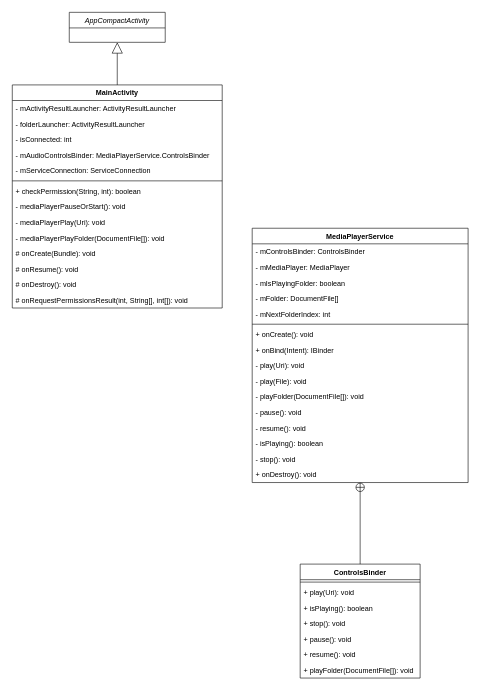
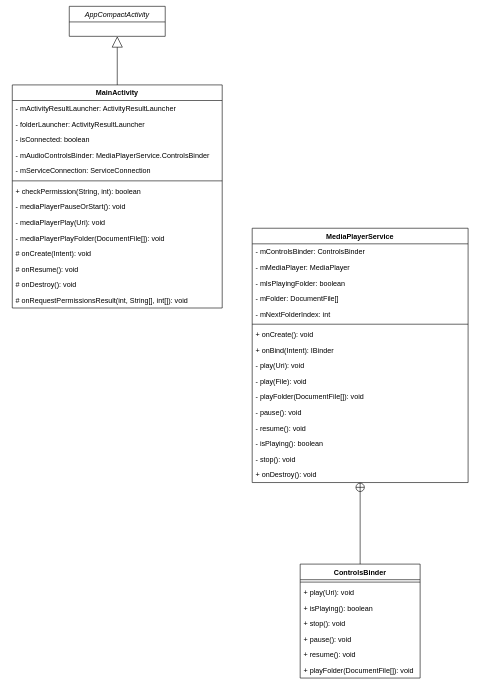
(117, 27) -> (117, 21)
(47, 140) -> (55, 140)
(59, 254) -> (60, 254)
